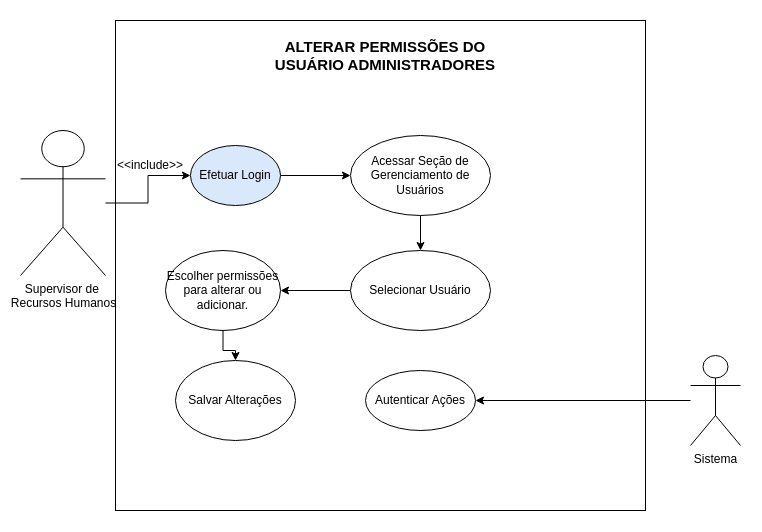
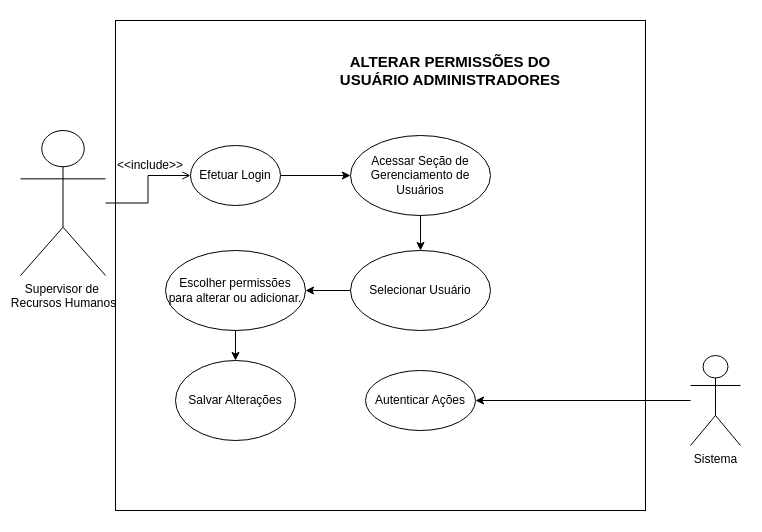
(386, 56) -> (451, 71)
(182, 176) -> (183, 176)
(236, 176) -> (236, 176)
(223, 291) -> (236, 291)
